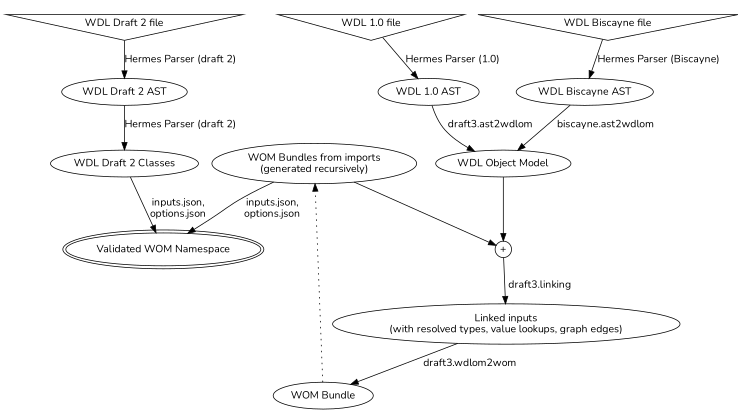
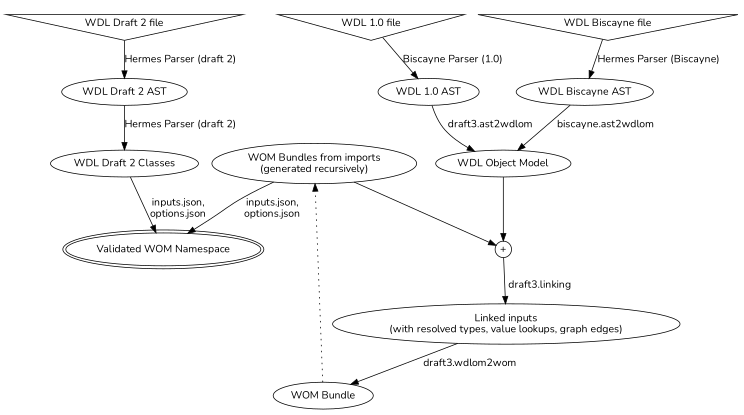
(453, 59) -> (453, 59)
